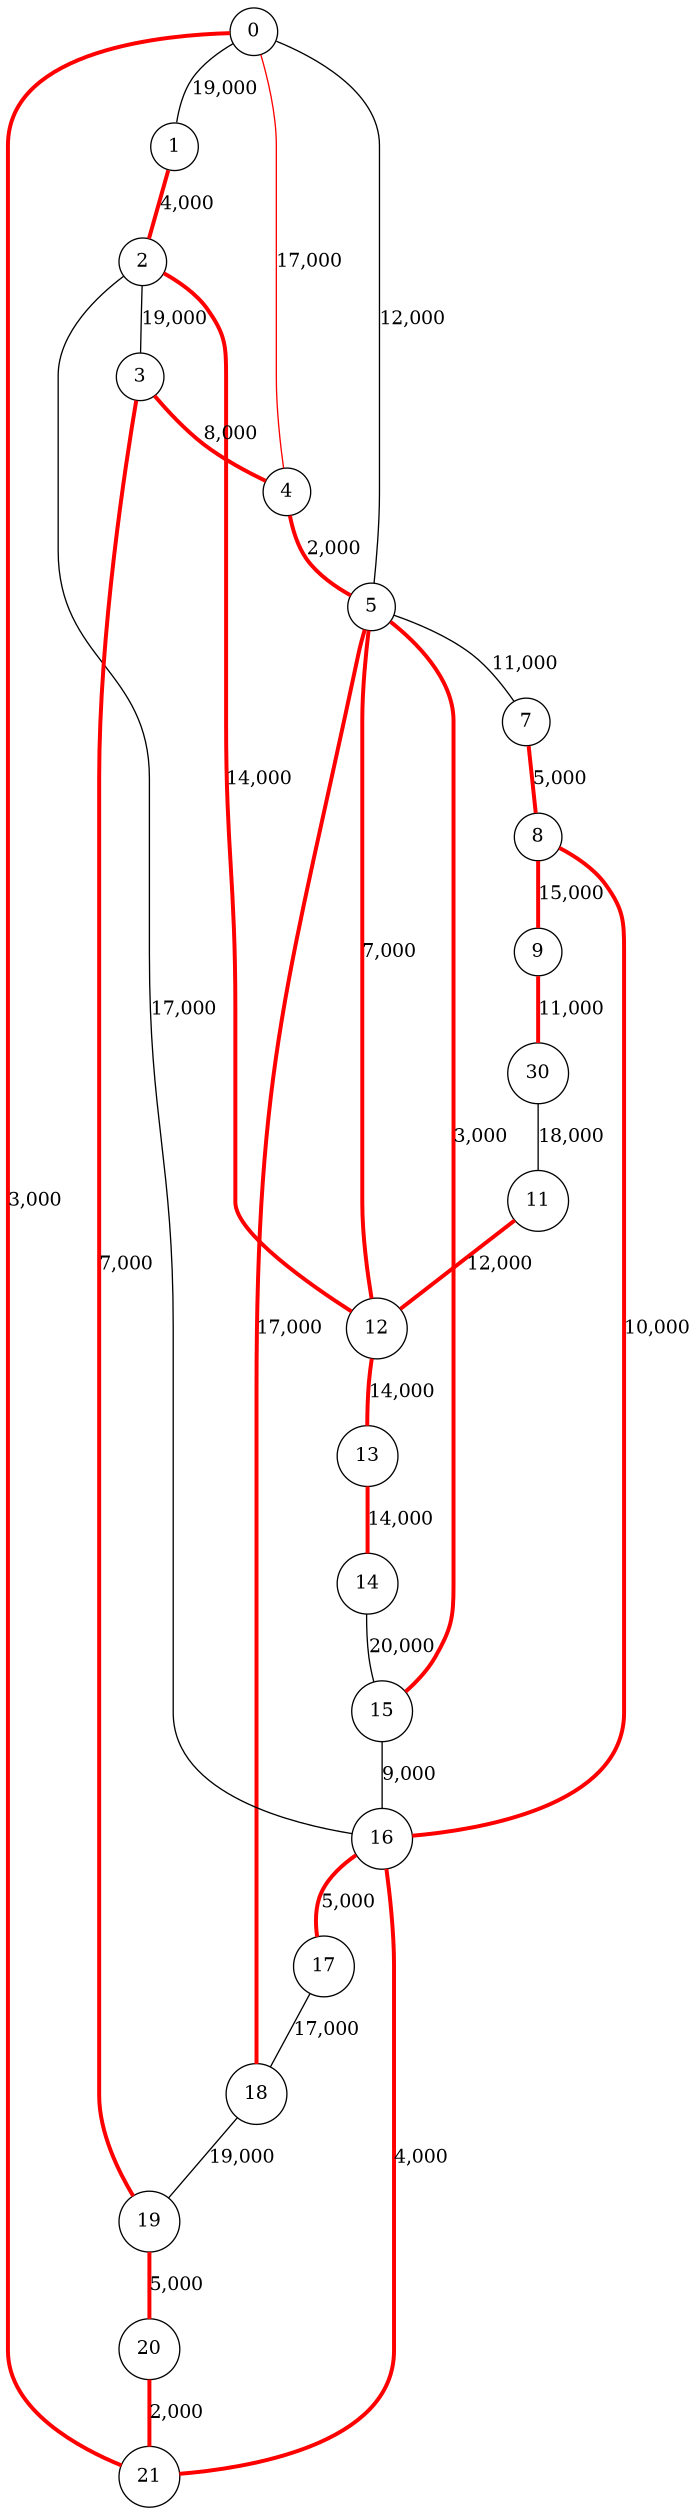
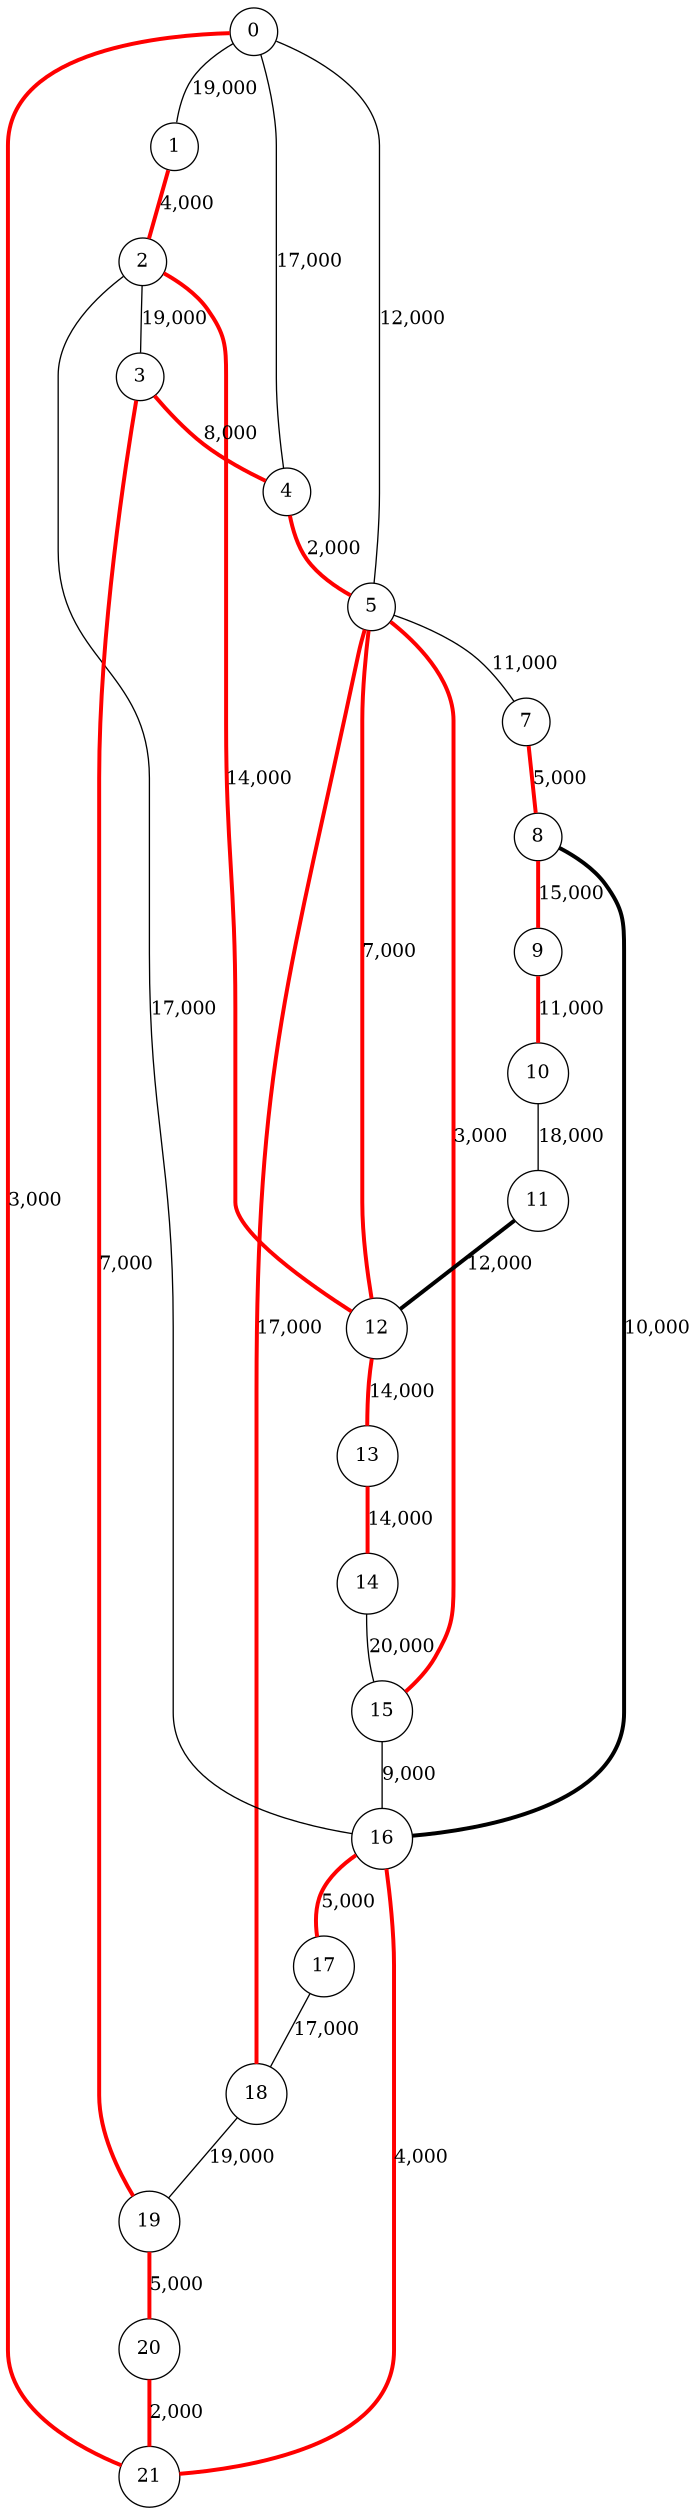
(276, 261) -> (276, 261)
(538, 1073) -> (538, 1073)
(463, 1260) -> (463, 1260)
(624, 1400) -> (624, 1400)
